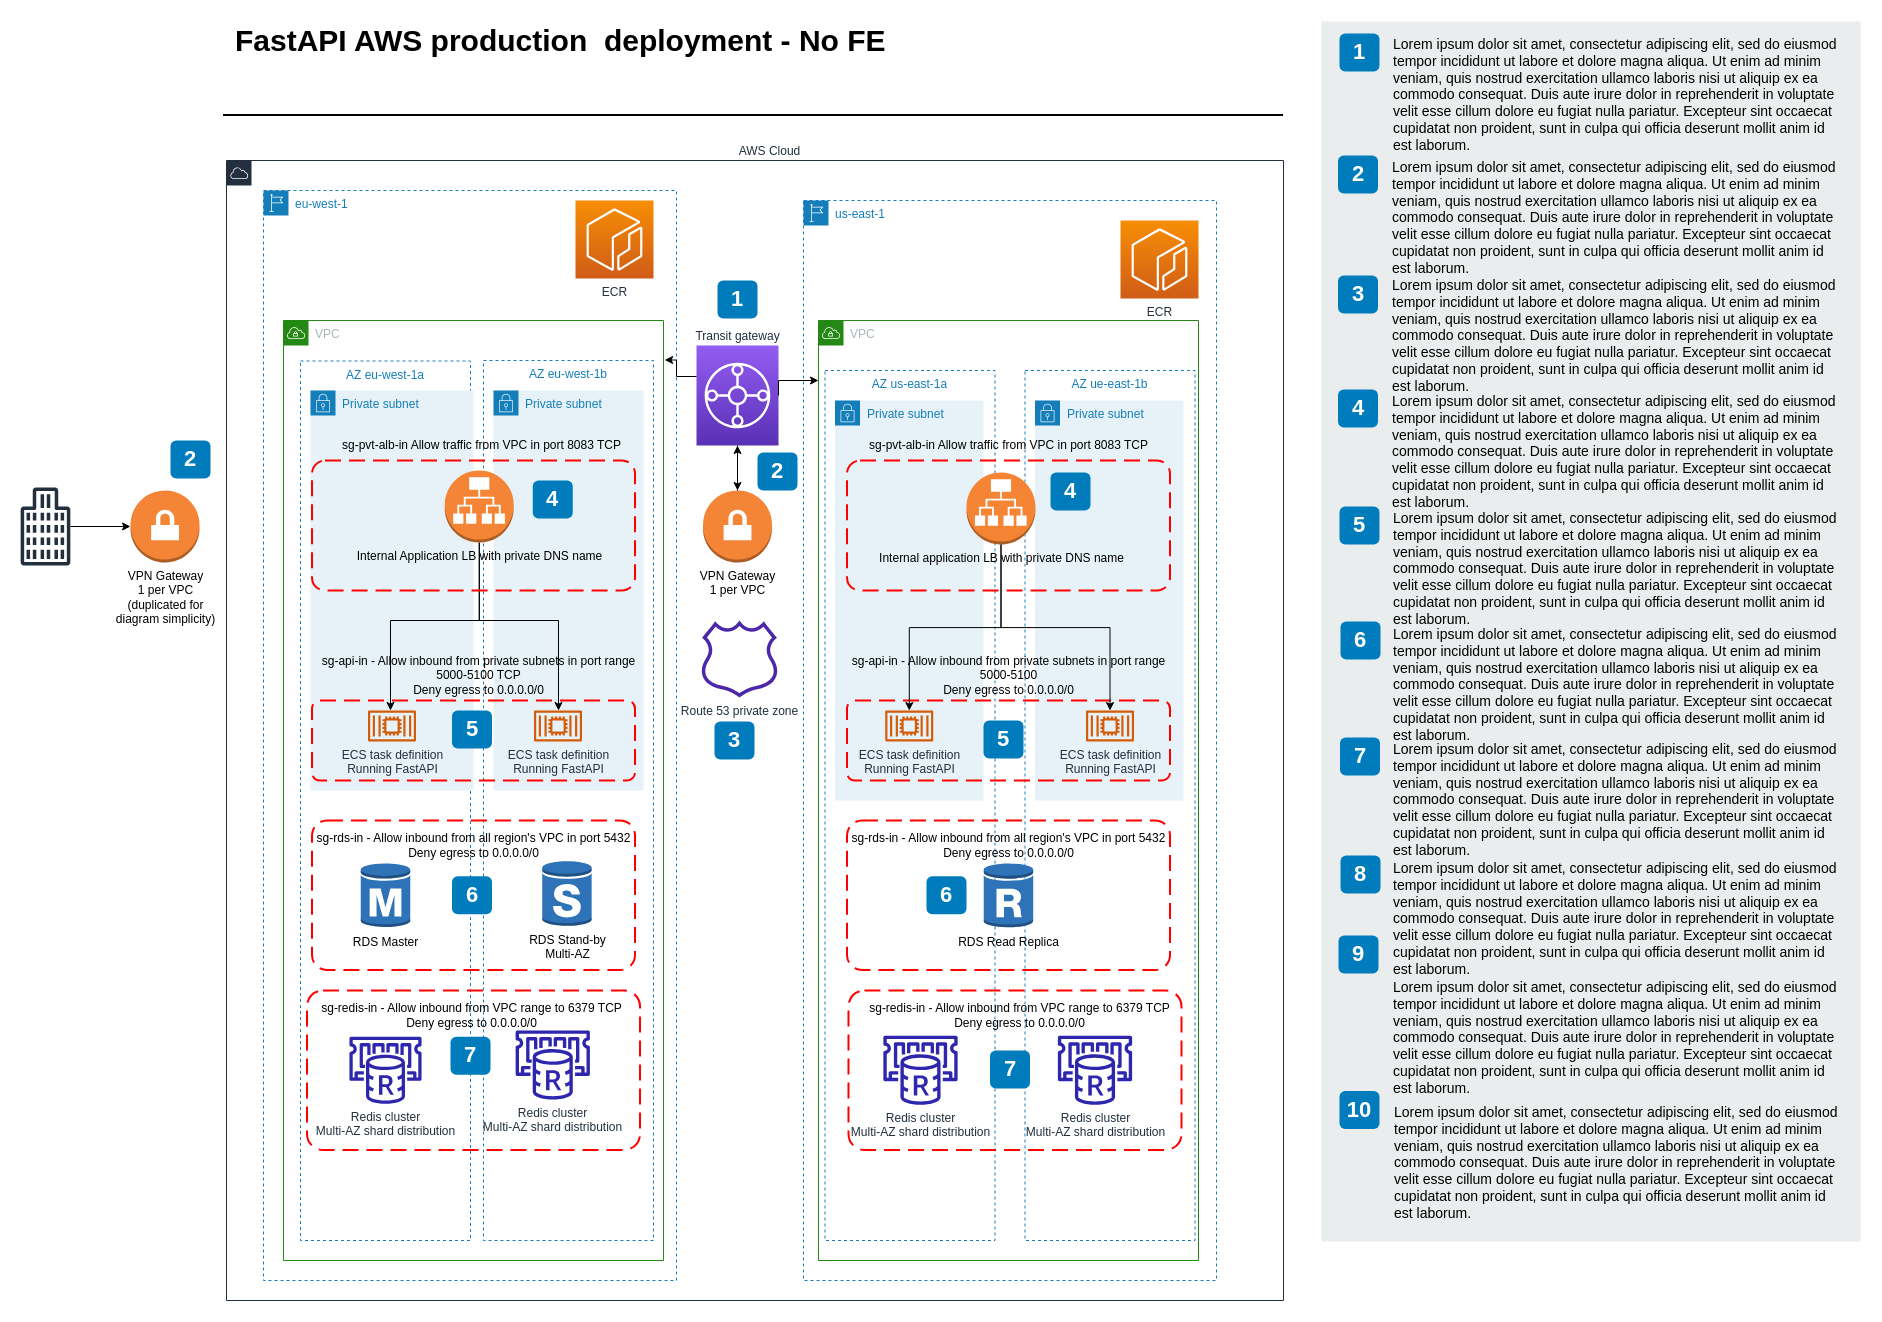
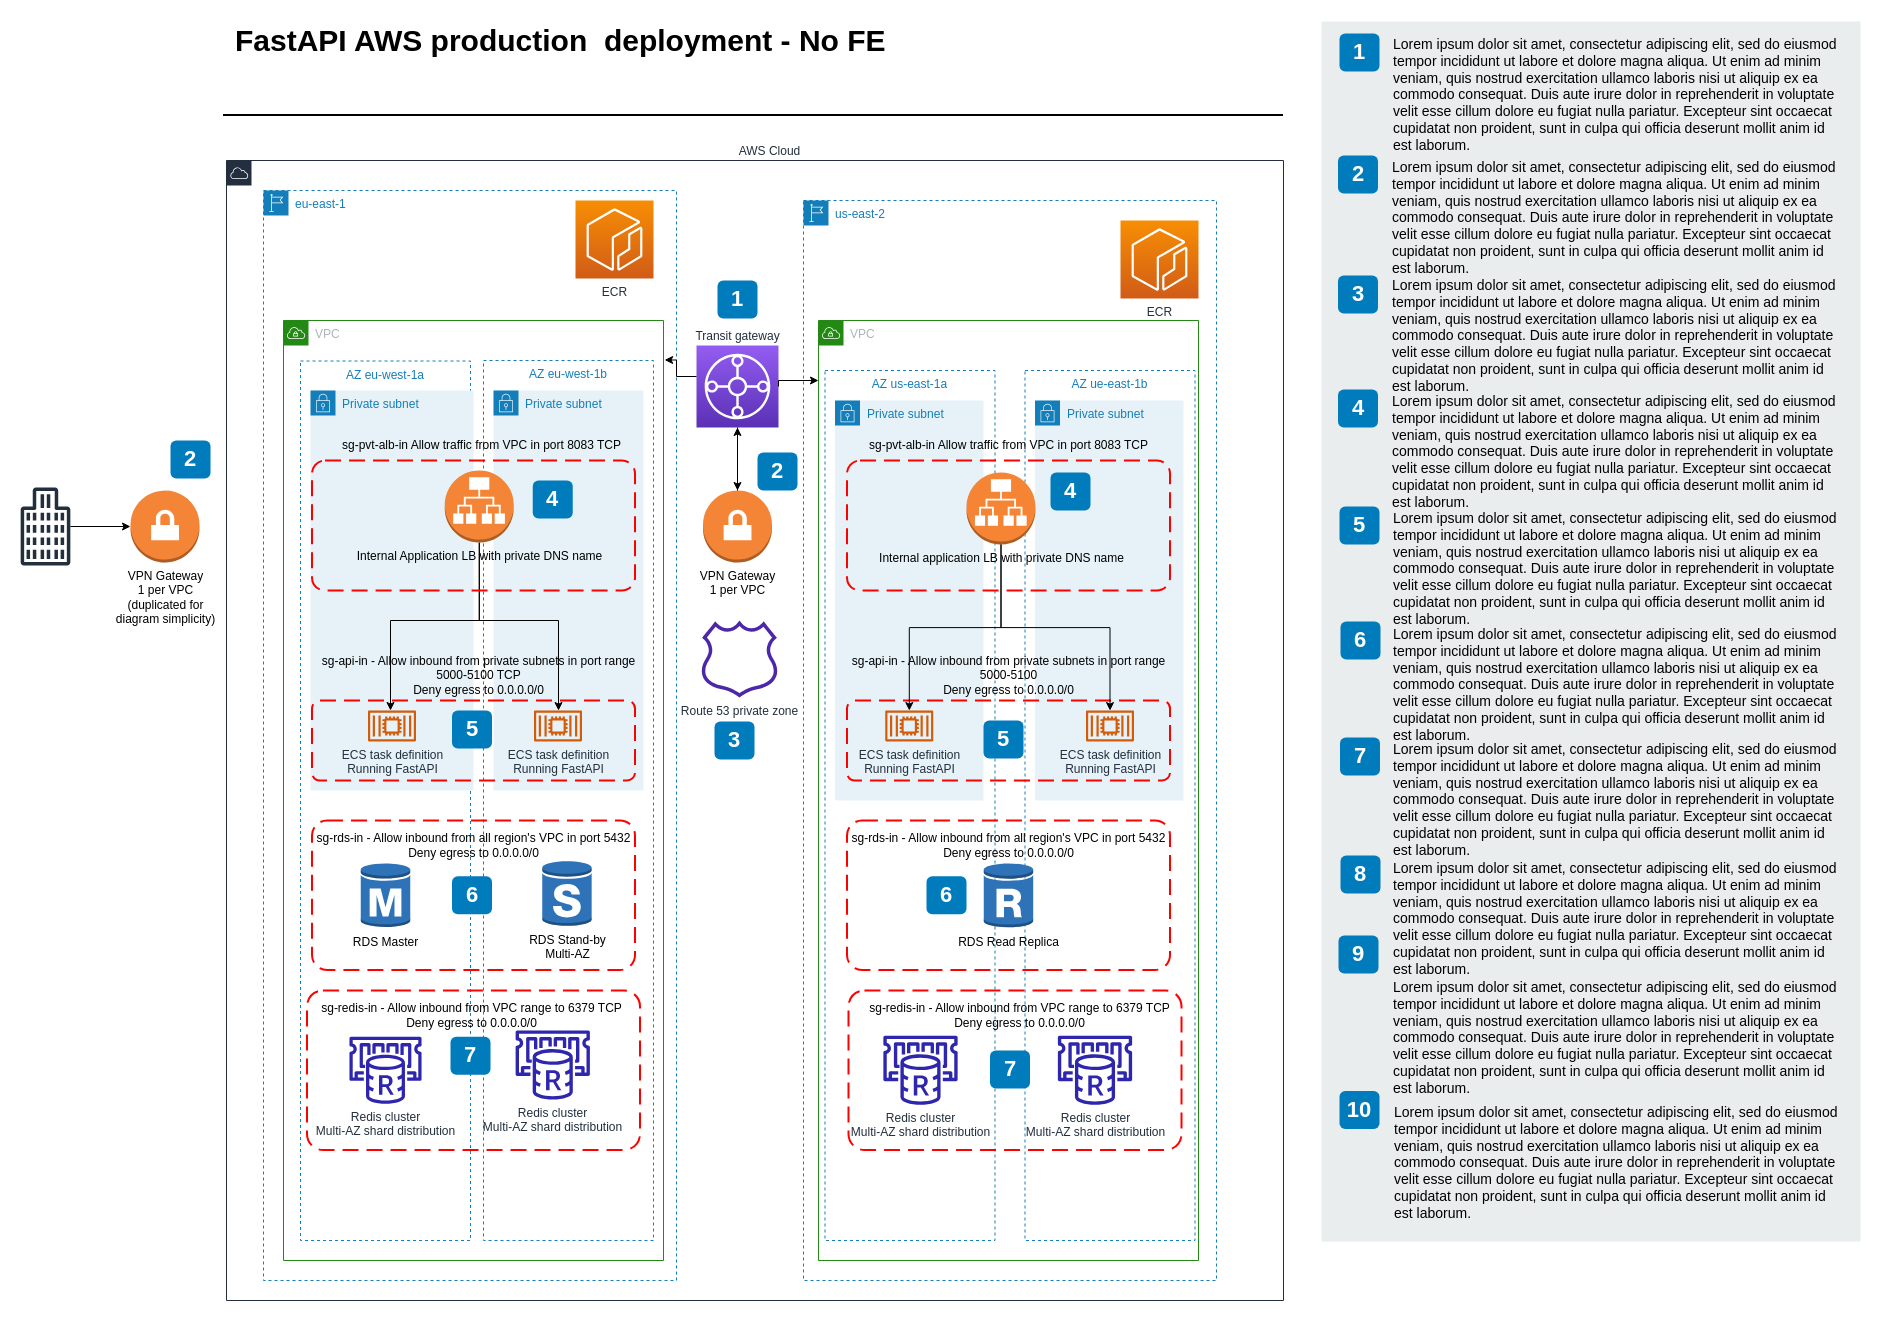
(326, 205) -> (326, 205)
(866, 215) -> (866, 215)
(738, 396) -> (738, 387)
